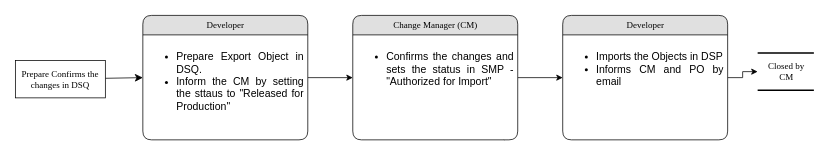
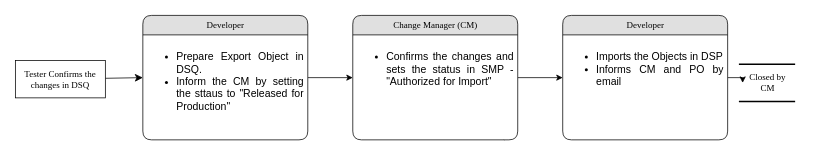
(786, 72) -> (767, 83)
(60, 79) -> (60, 79)
